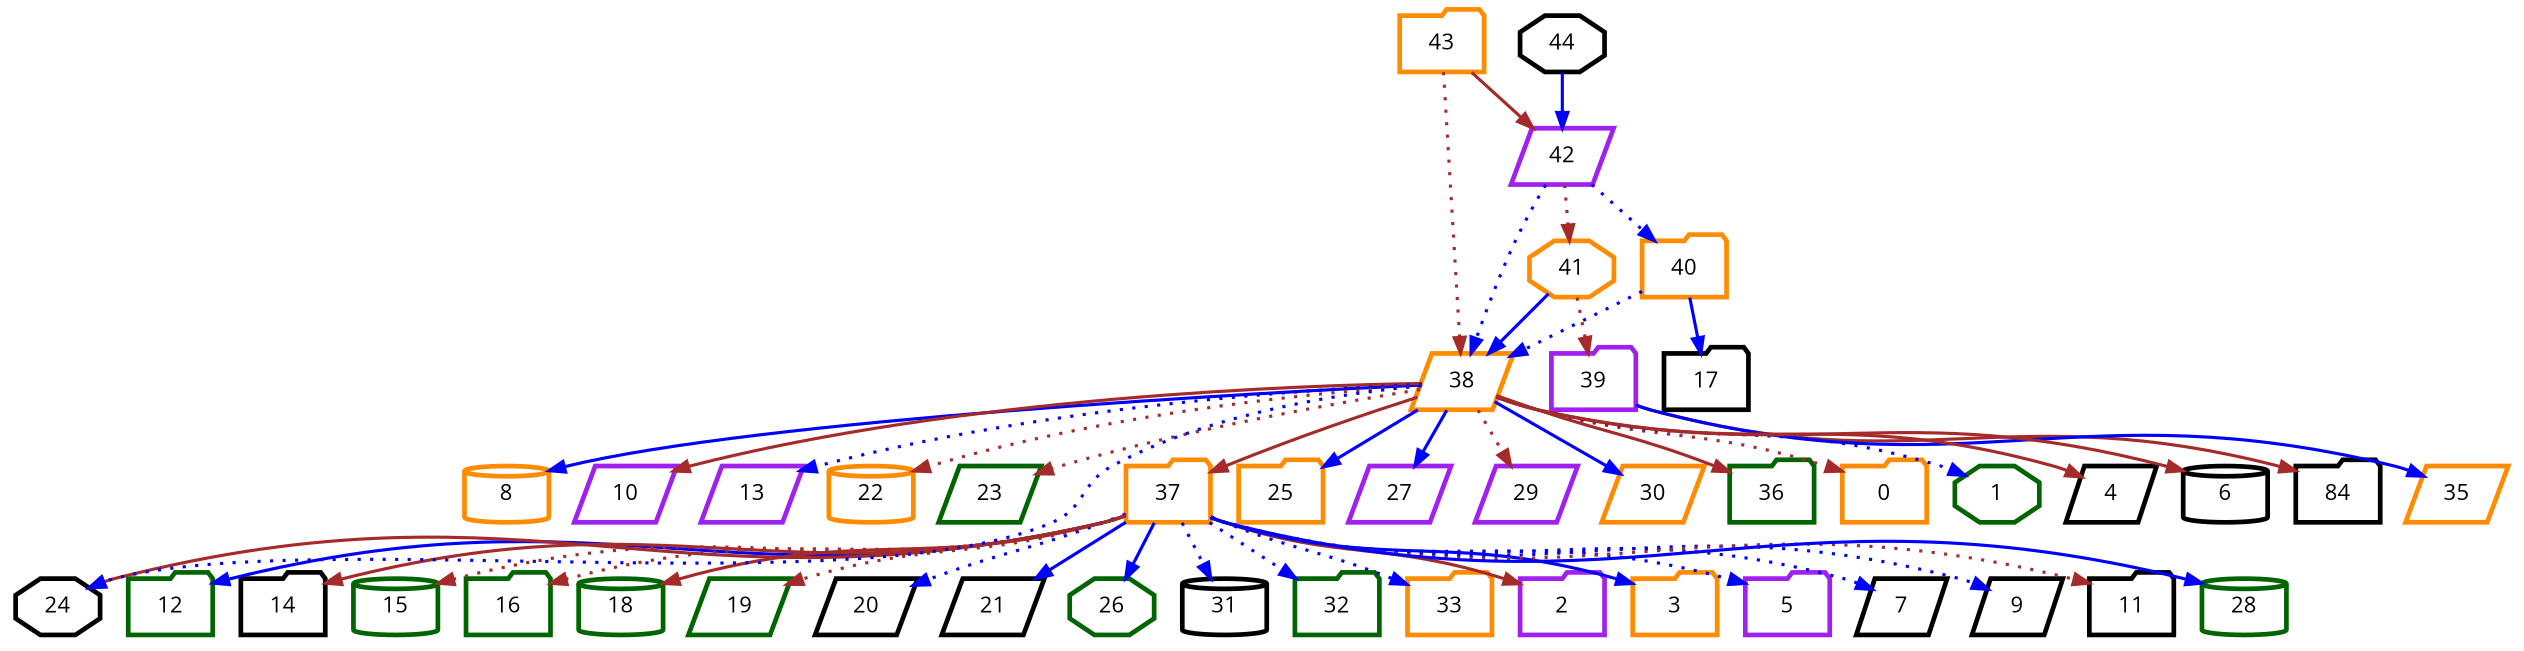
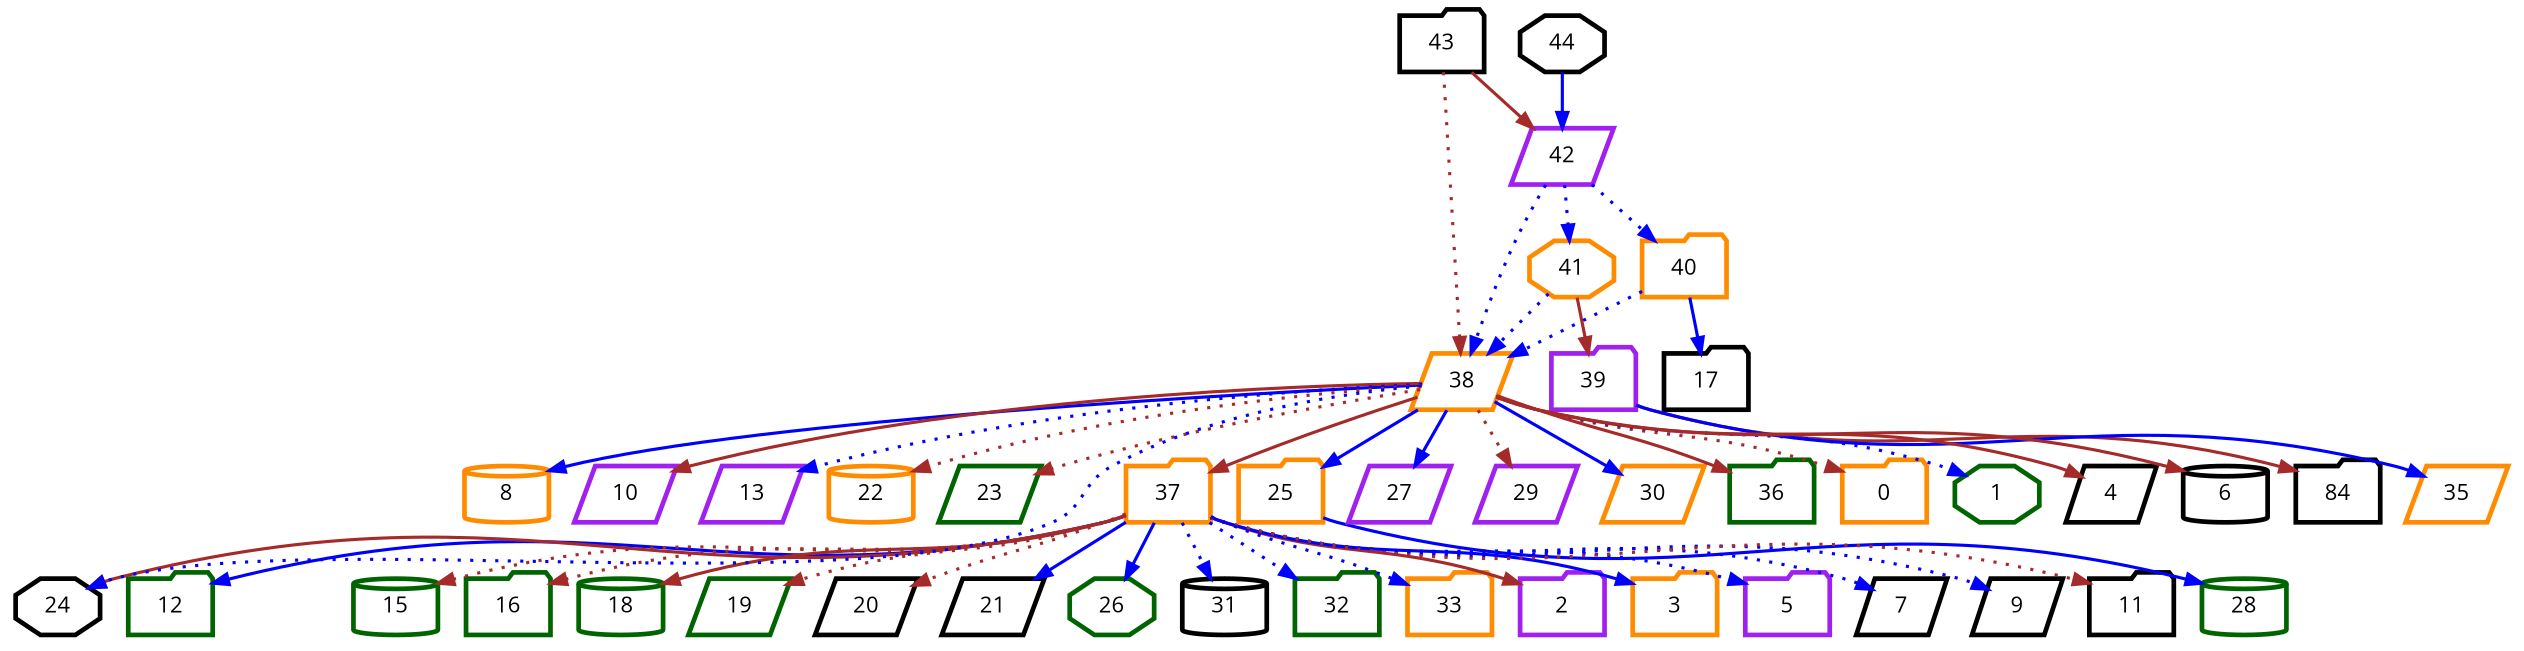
(1442, 44) -> (1442, 44)
(1566, 205) -> (1566, 205)
(1580, 311) -> (1580, 311)
(1524, 318) -> (1524, 318)
(1919, 542) -> (1950, 545)
(1007, 553) -> (1007, 553)
(283, 607) -> none
